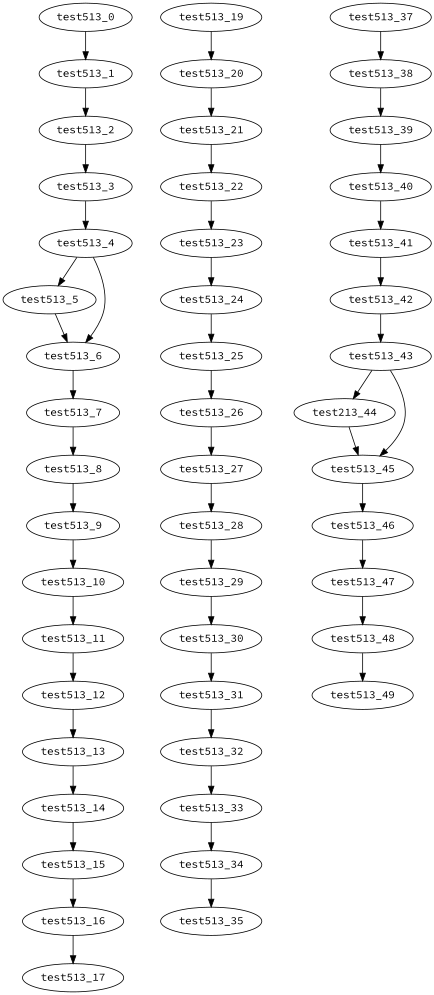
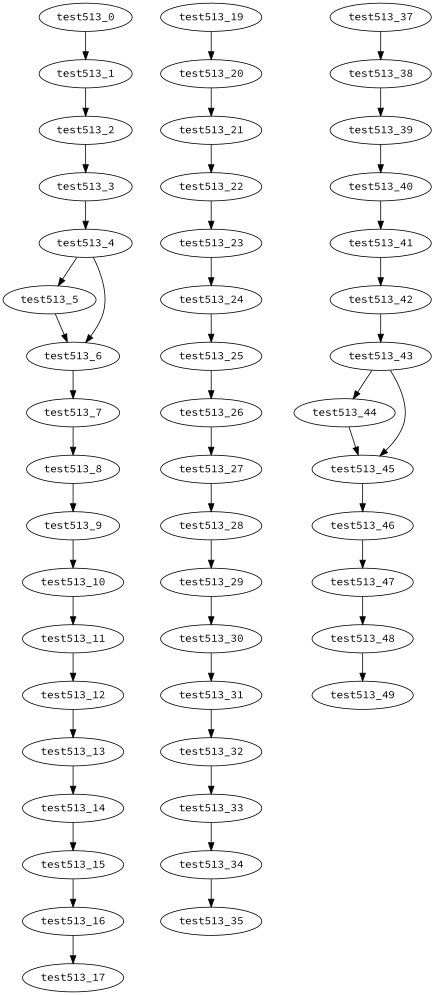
(345, 413) -> (345, 413)
